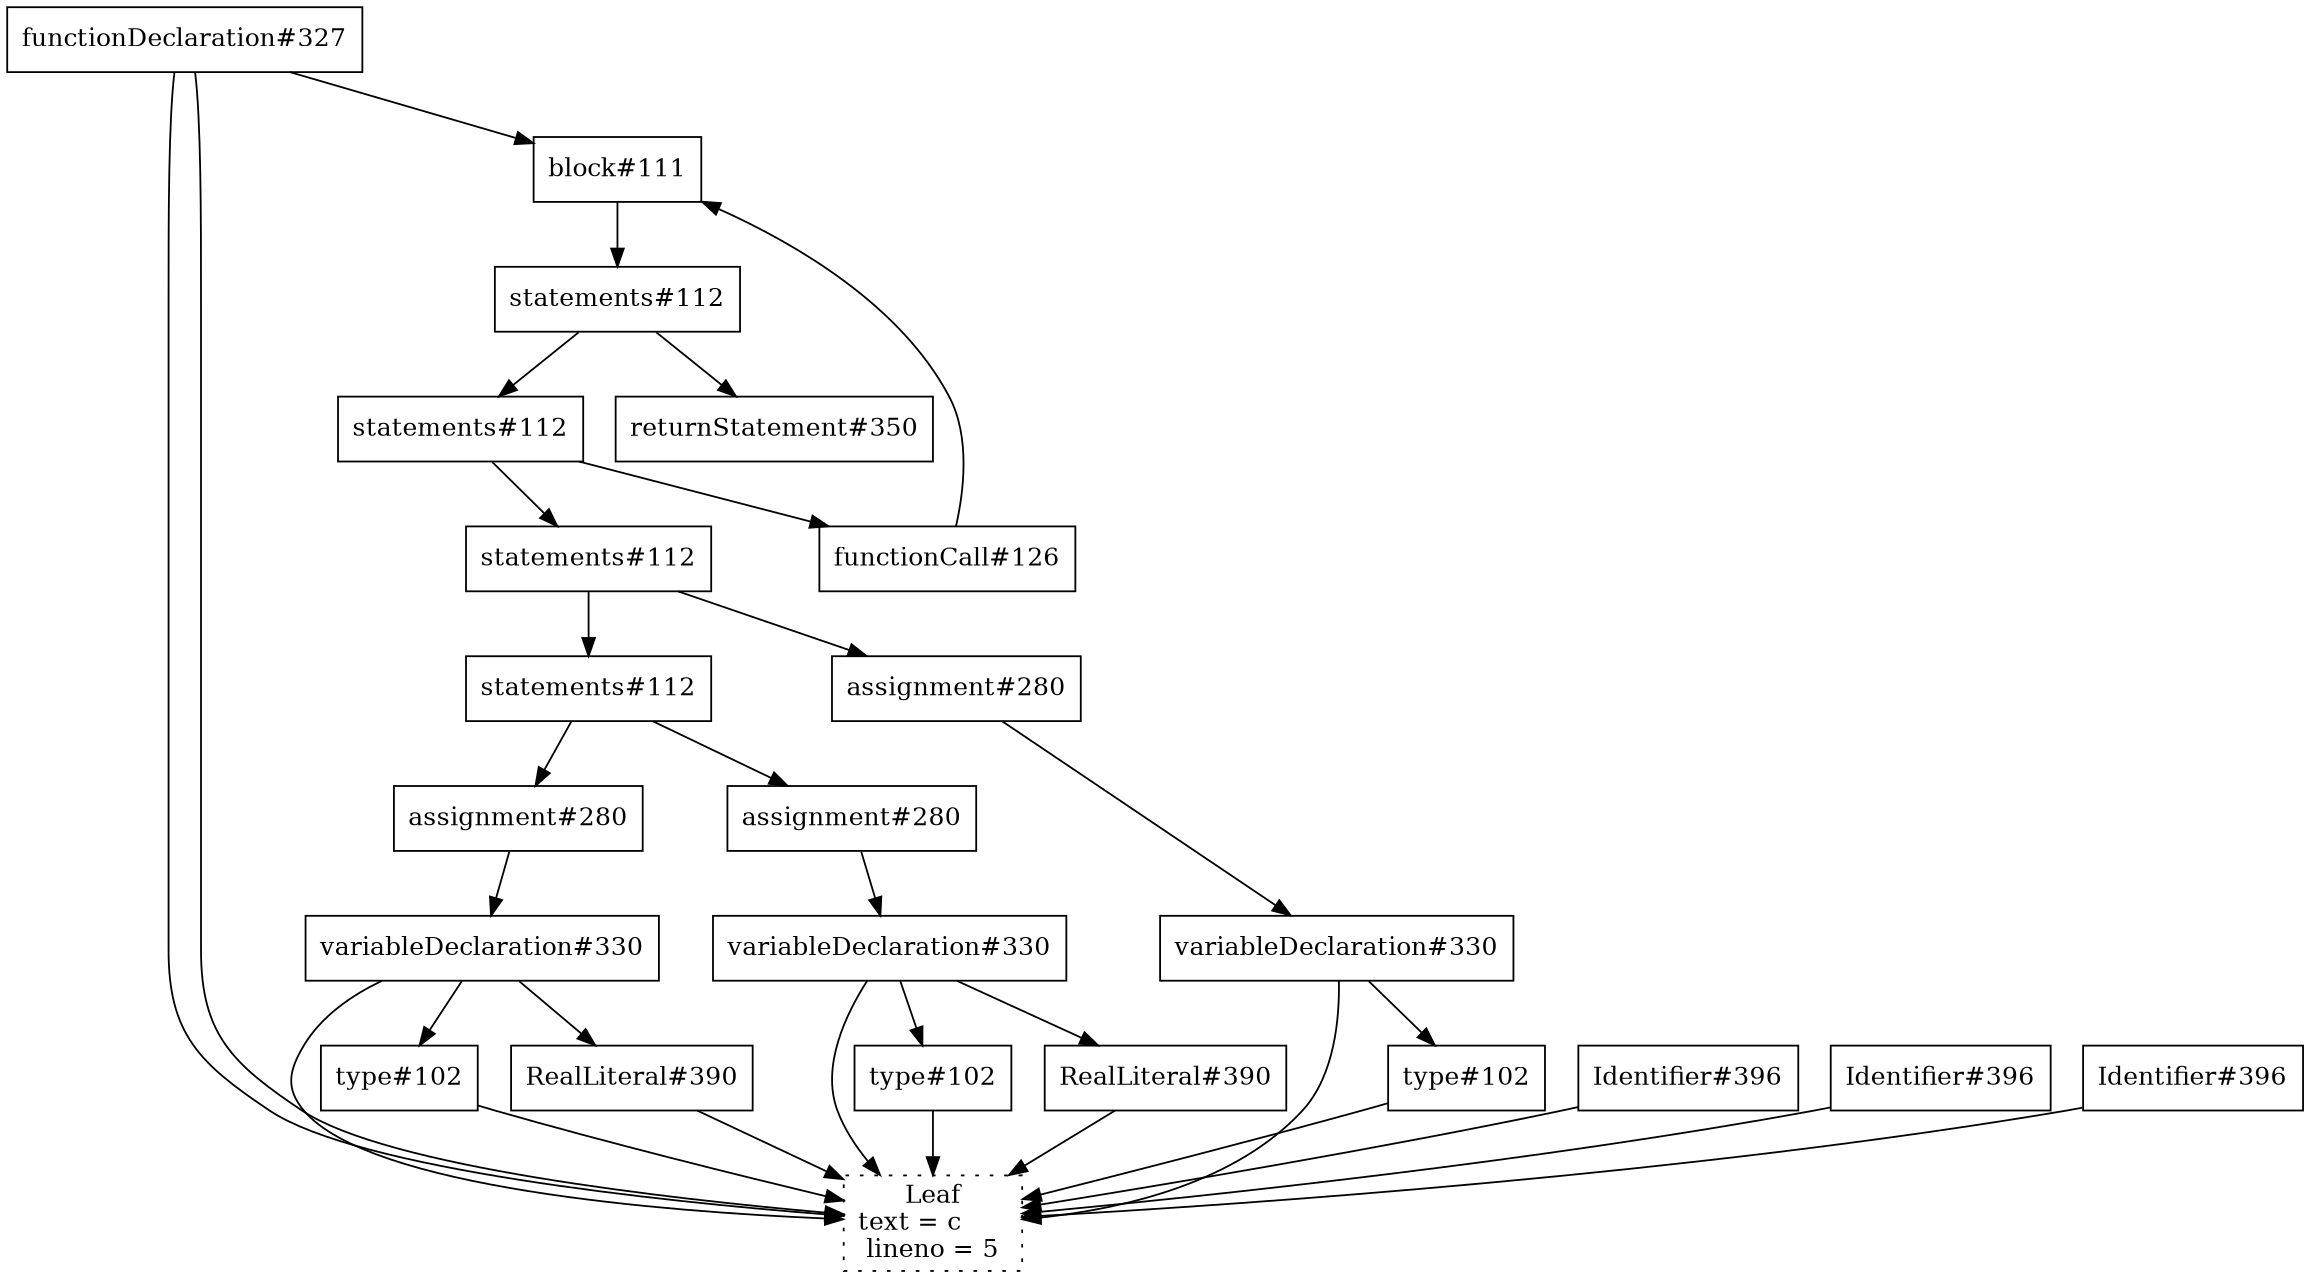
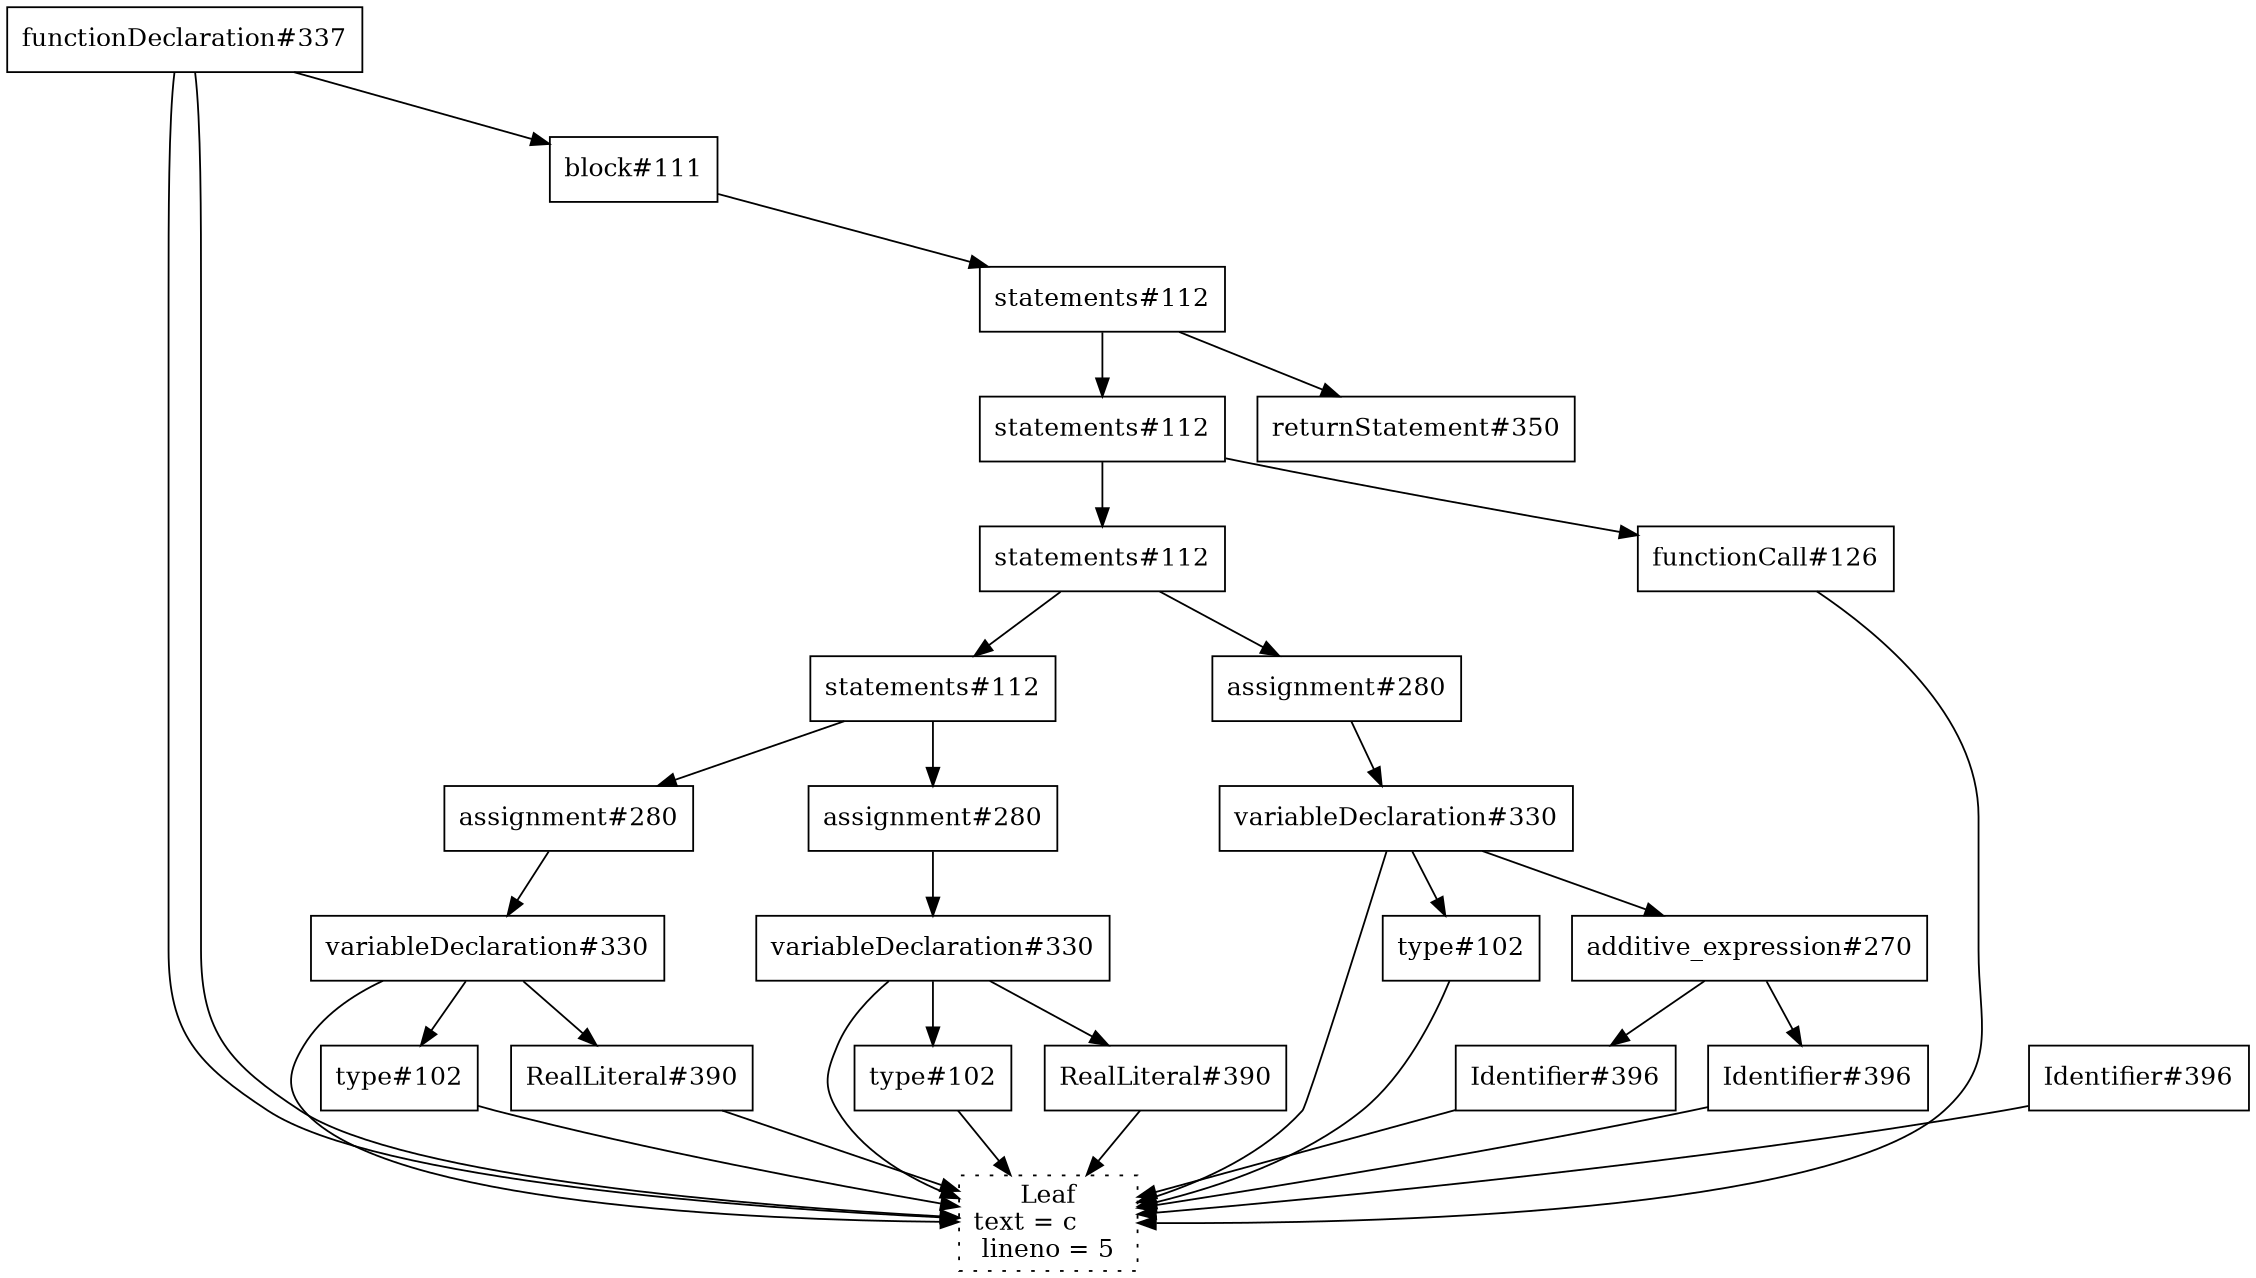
(185, 40) -> (185, 40)
(899, 329) -> (1850, 1157)
none -> (1750, 948)
